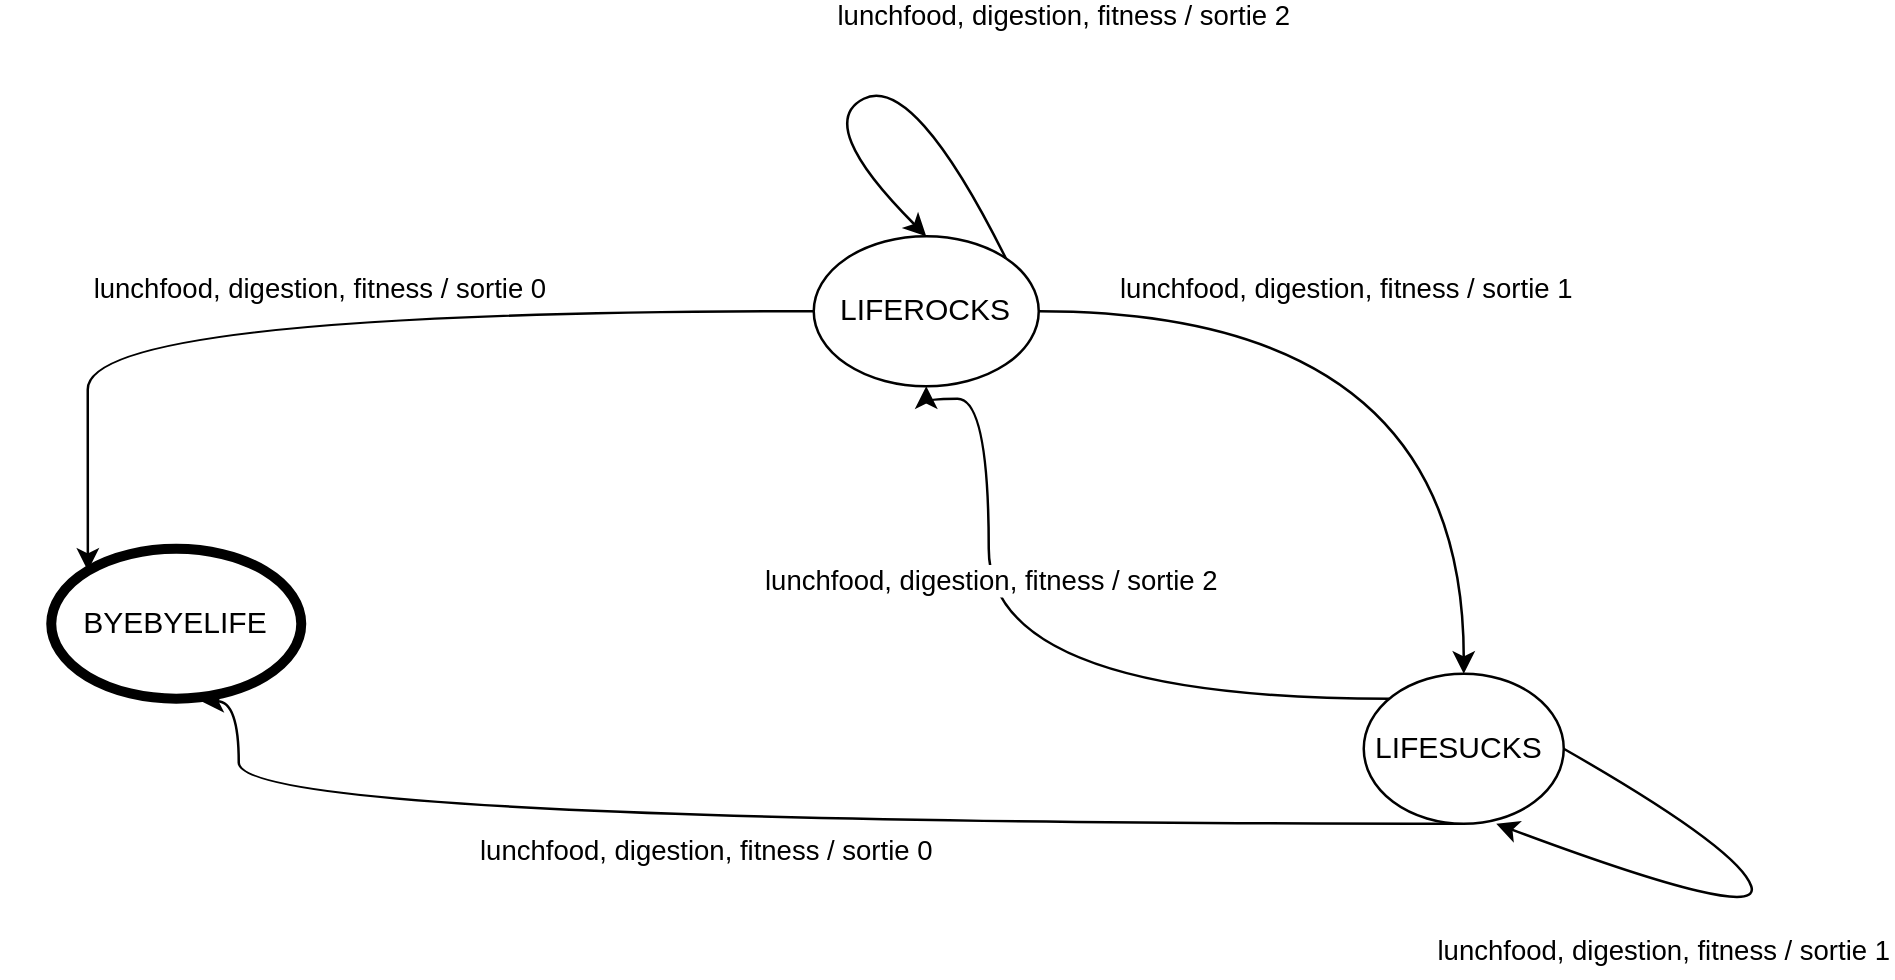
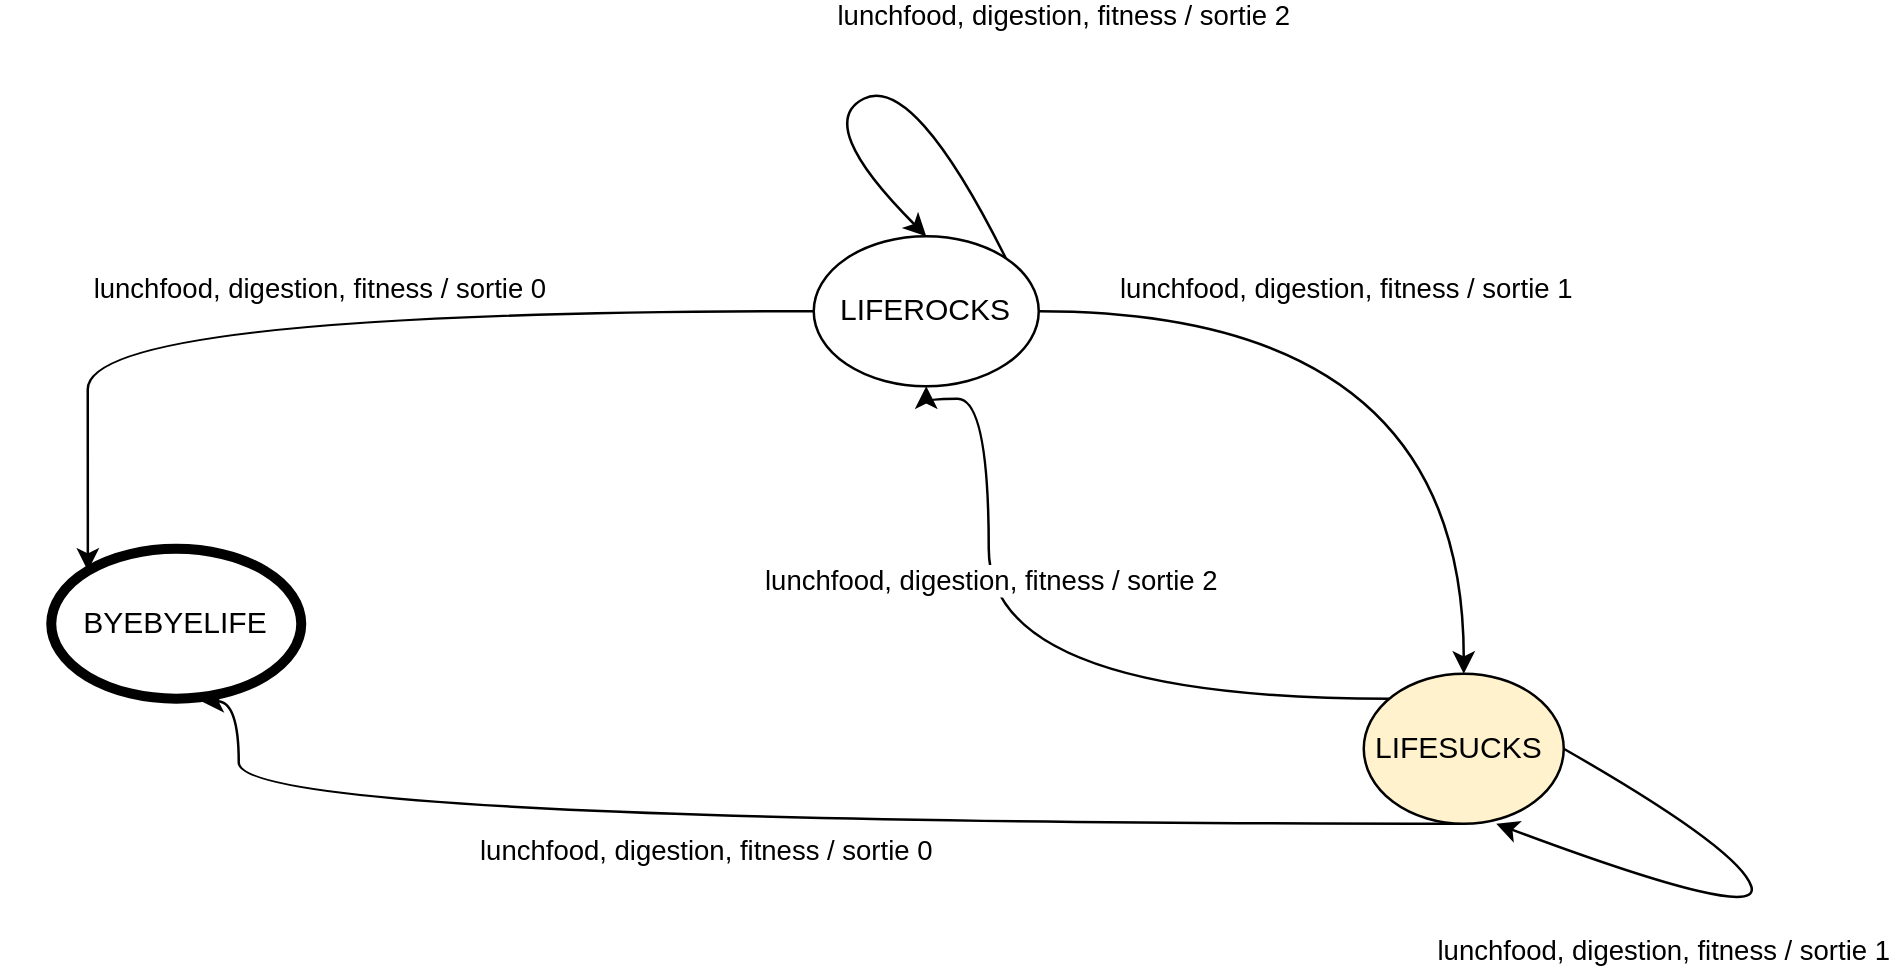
(1464, 749) -> (1464, 749)
